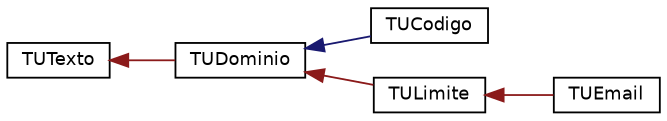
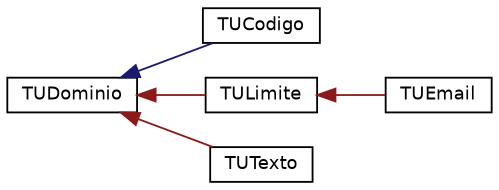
(152, 60) -> (175, 133)
